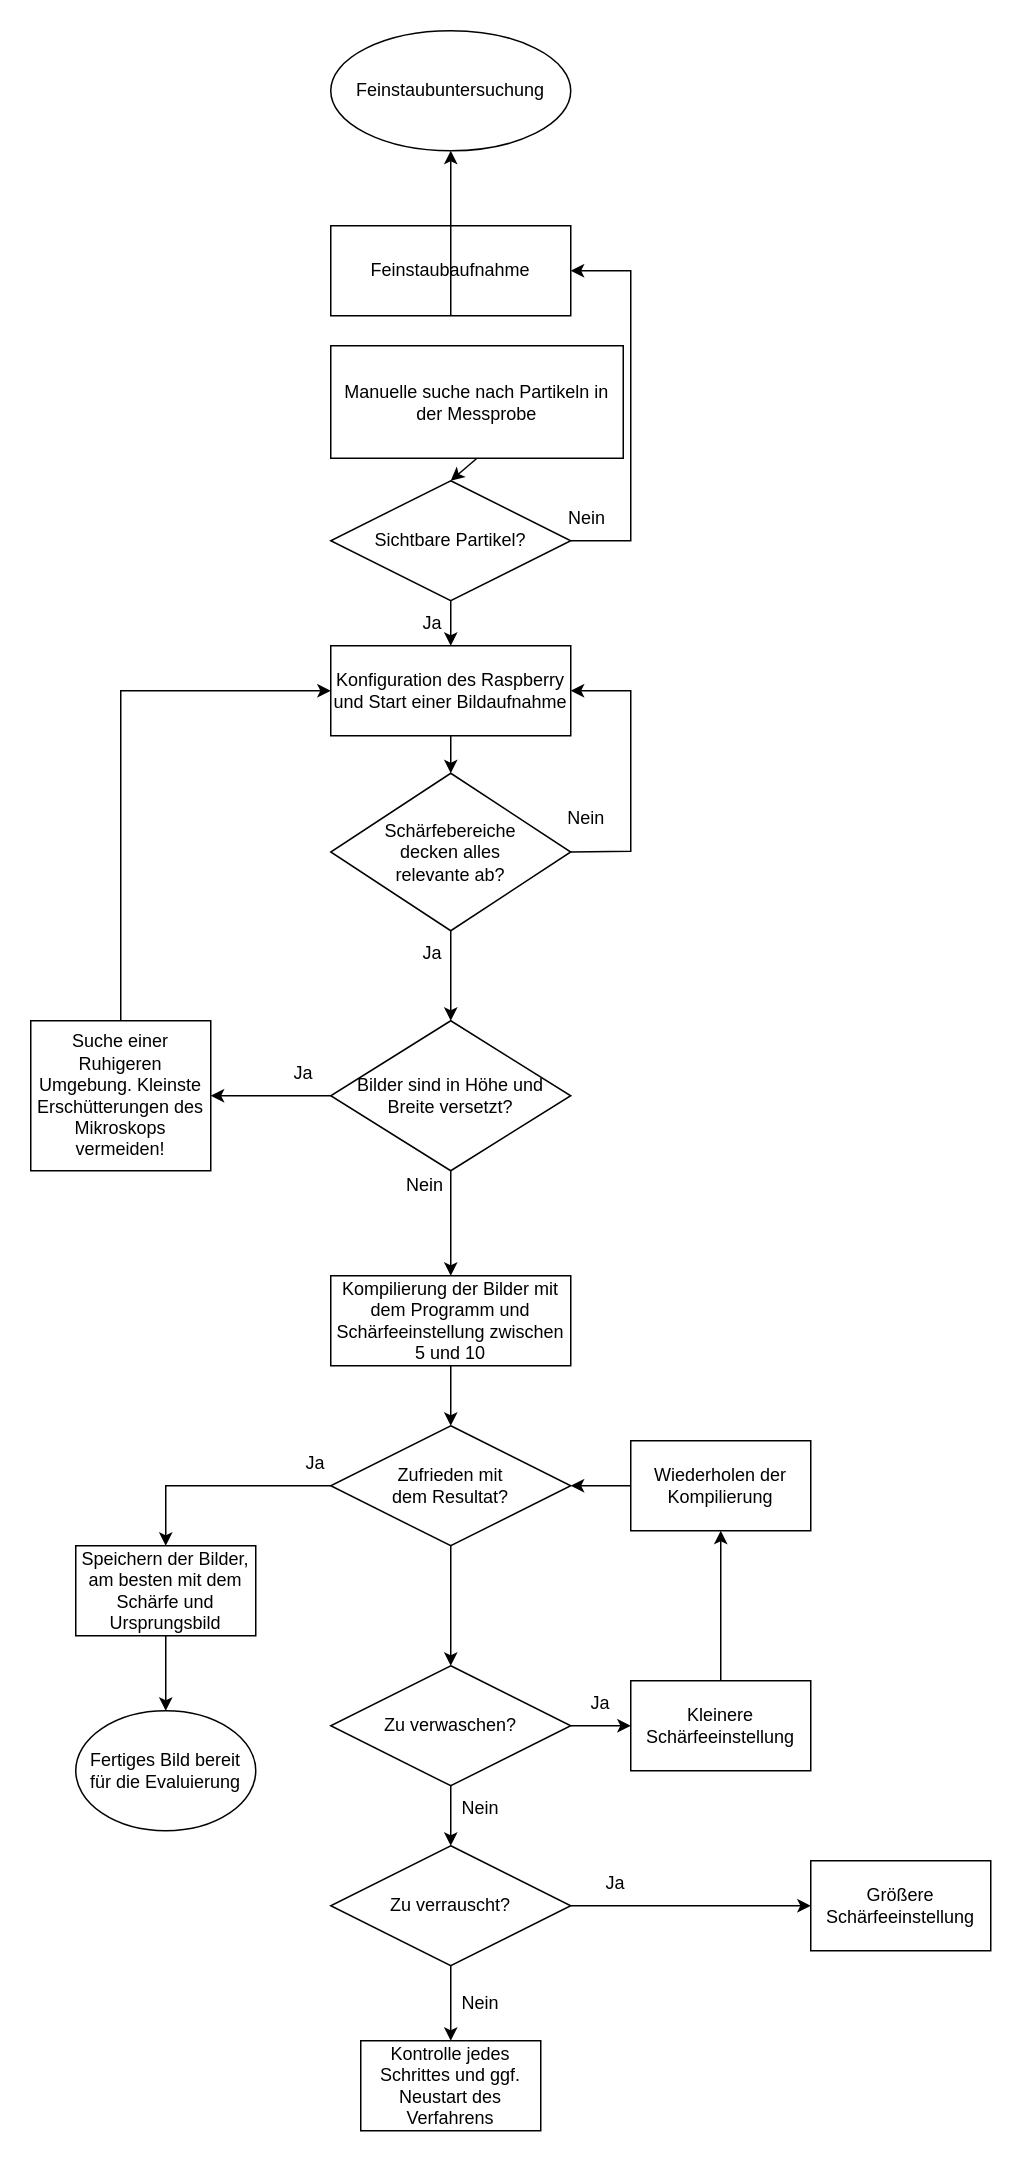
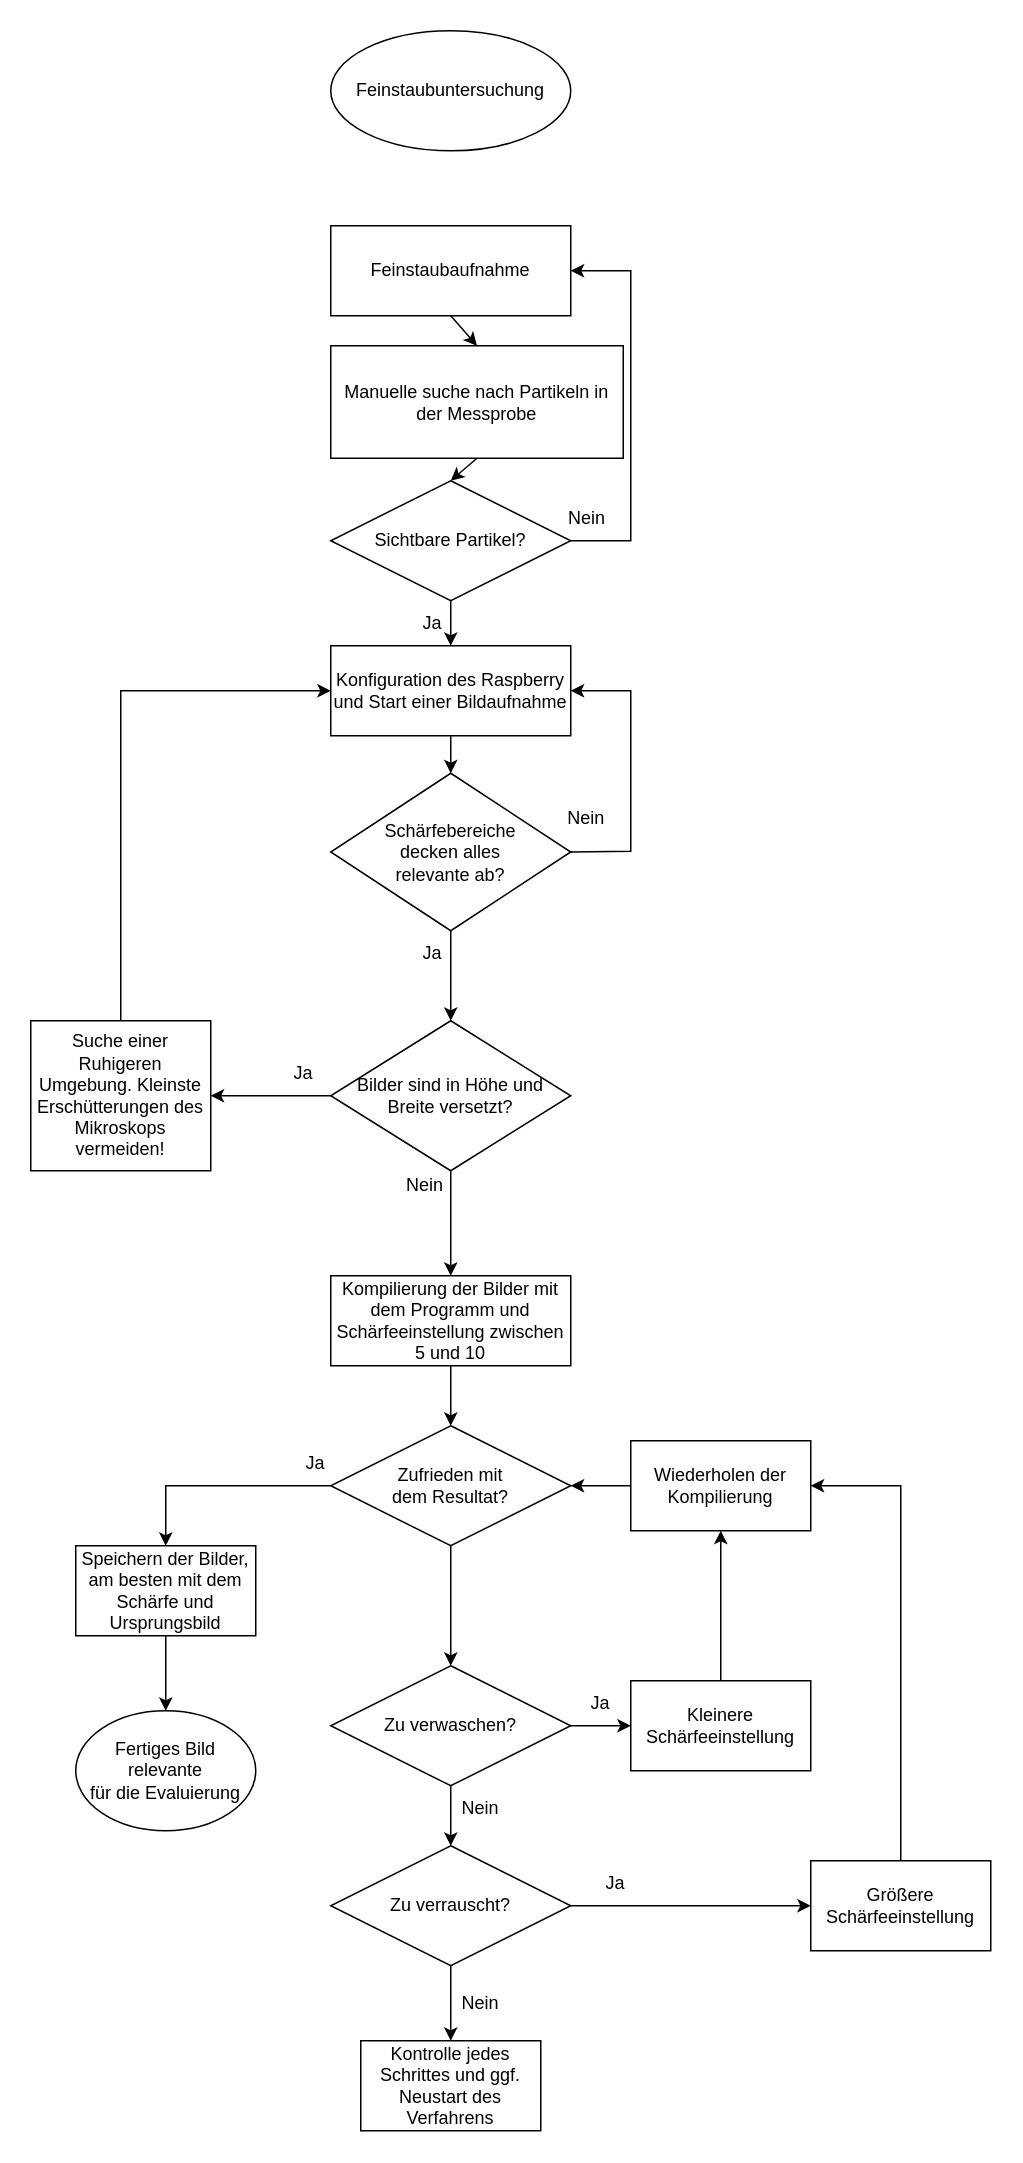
(451, 239) -> (461, 327)
none -> (901, 1634)
(166, 1771) -> (166, 1771)
